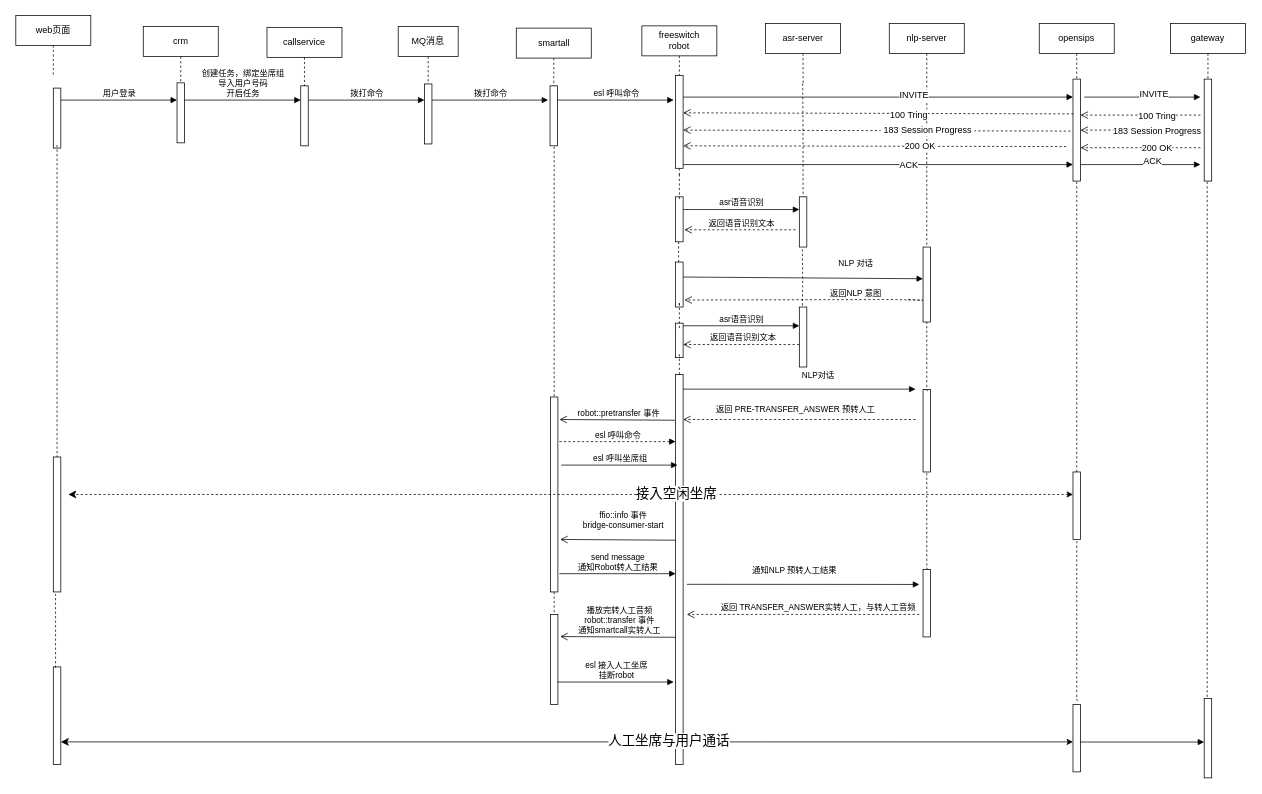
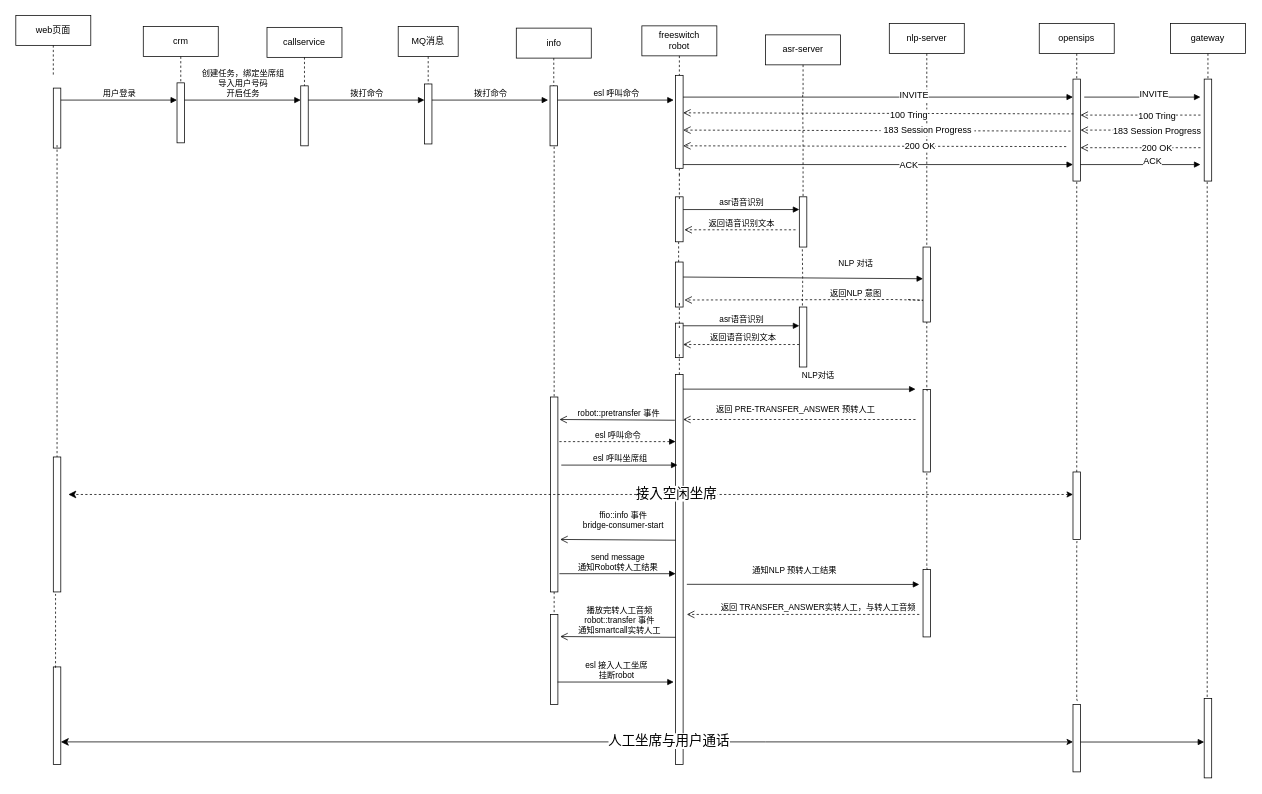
(554, 43) -> (554, 43)
(803, 54) -> (803, 65)
